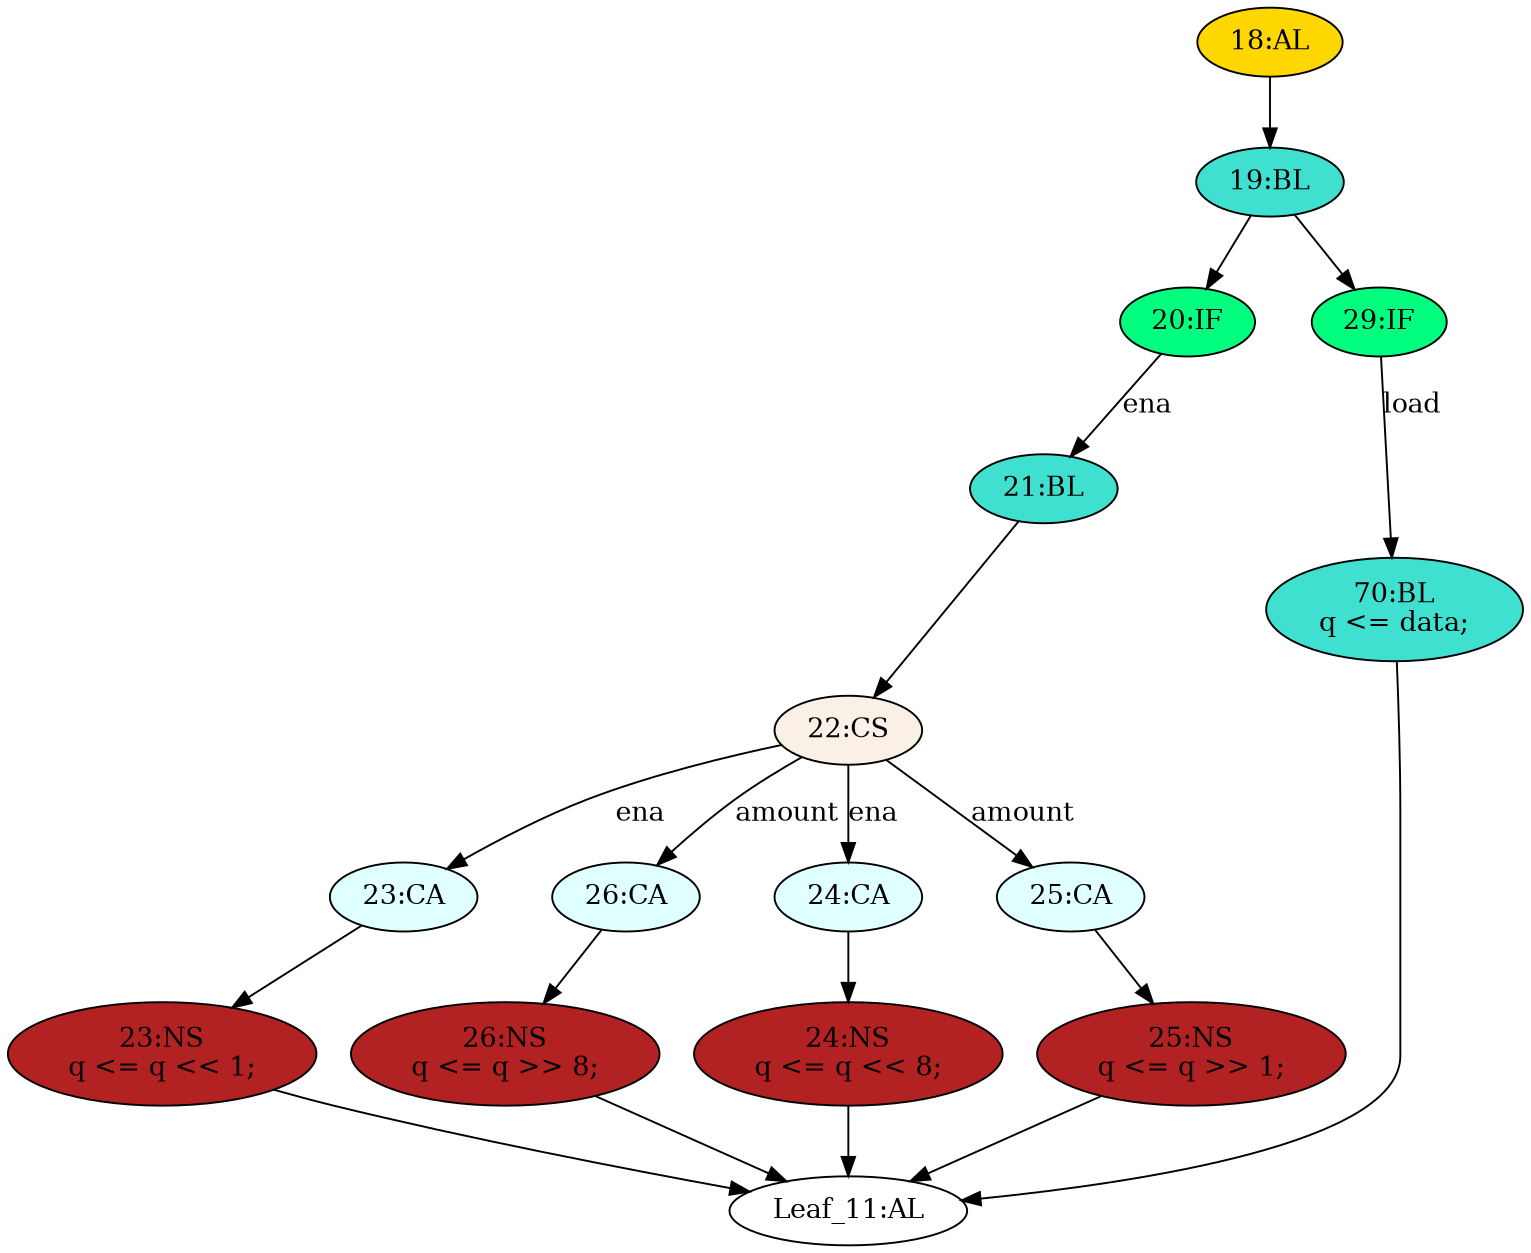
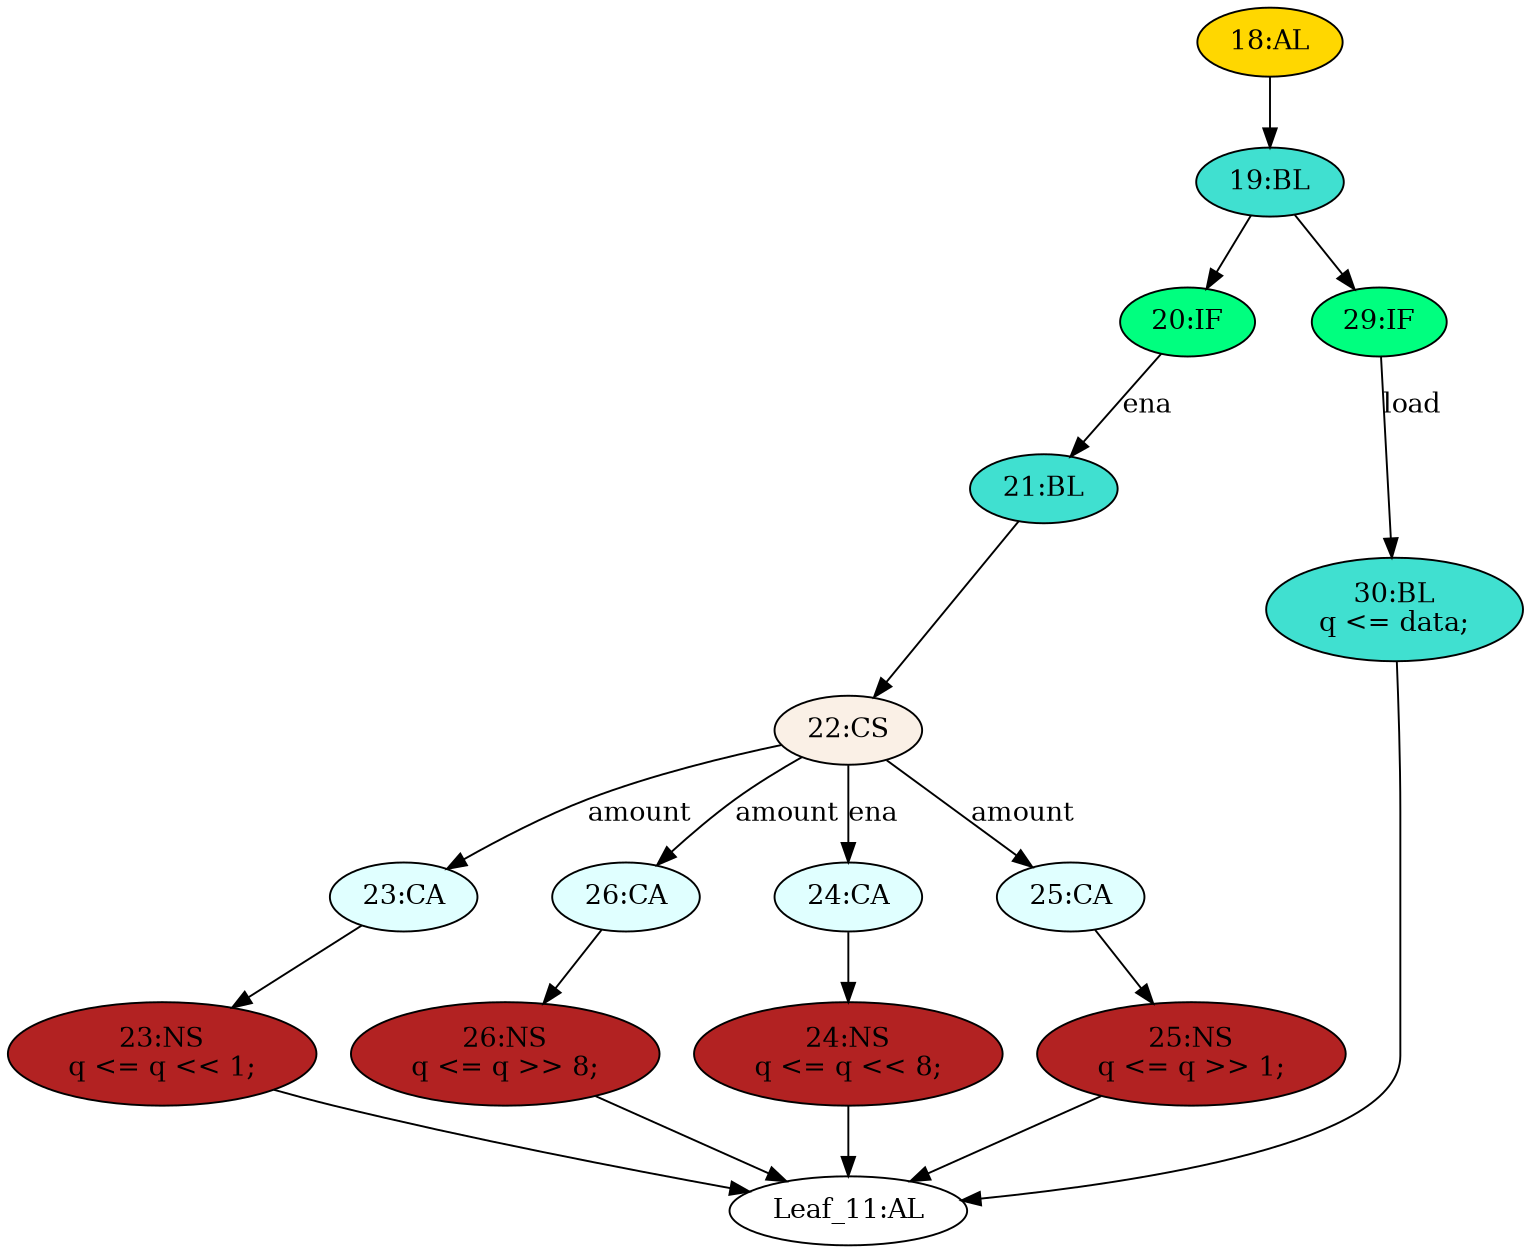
(1395, 610) -> (1395, 610)
(640, 814) -> (640, 814)
